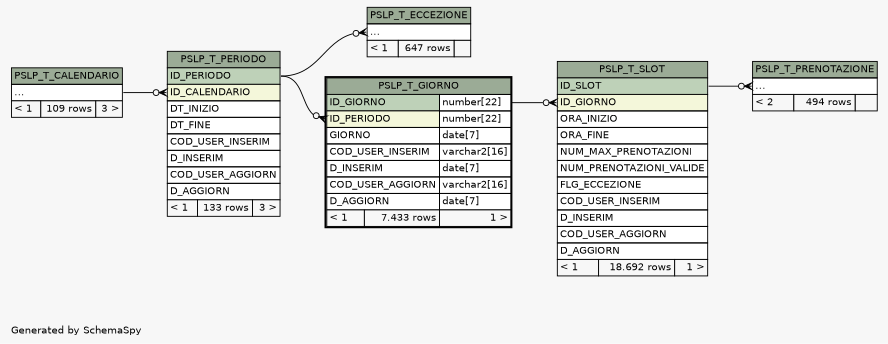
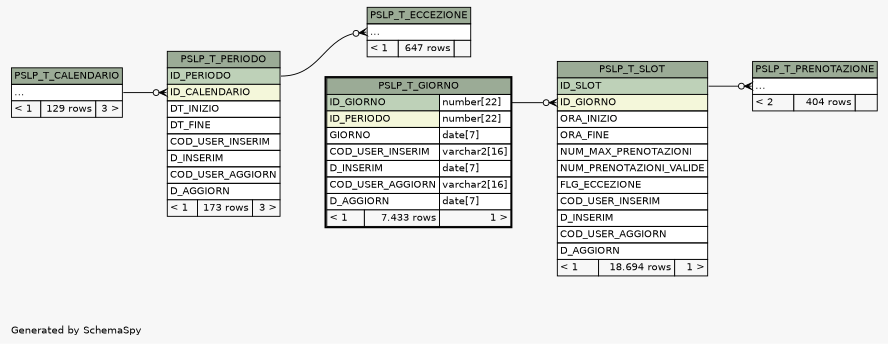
(301, 91) -> none
(829, 102) -> (829, 102)
(70, 109) -> (70, 109)
(226, 208) -> (226, 208)
(641, 267) -> (641, 267)
